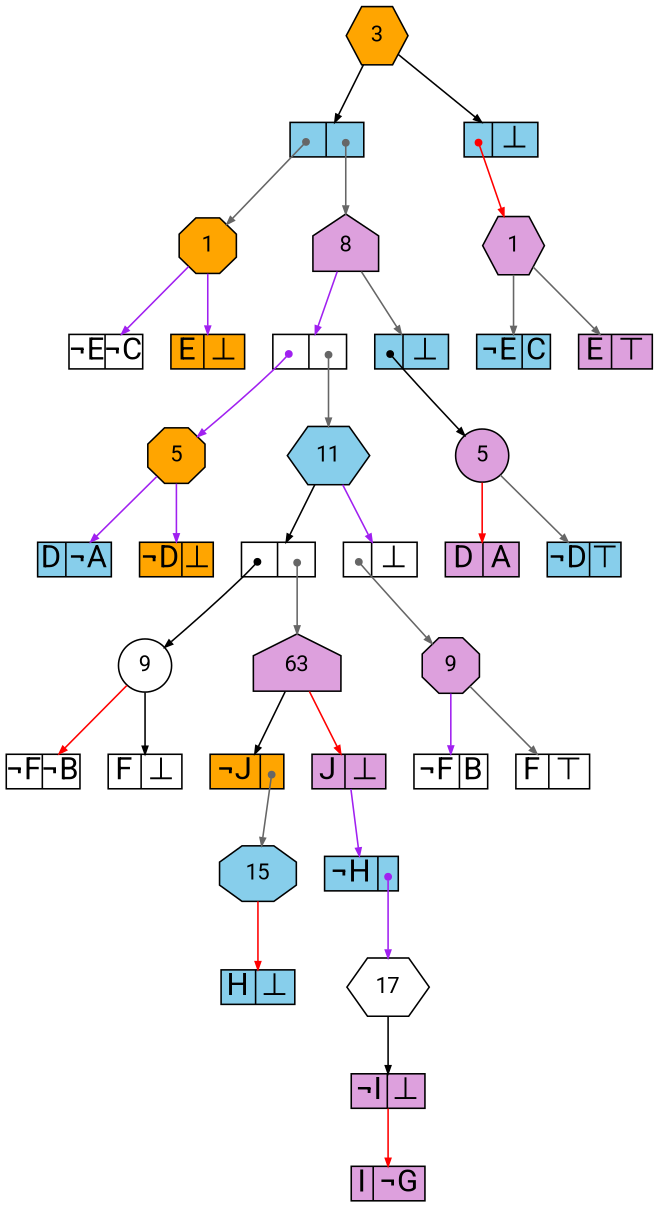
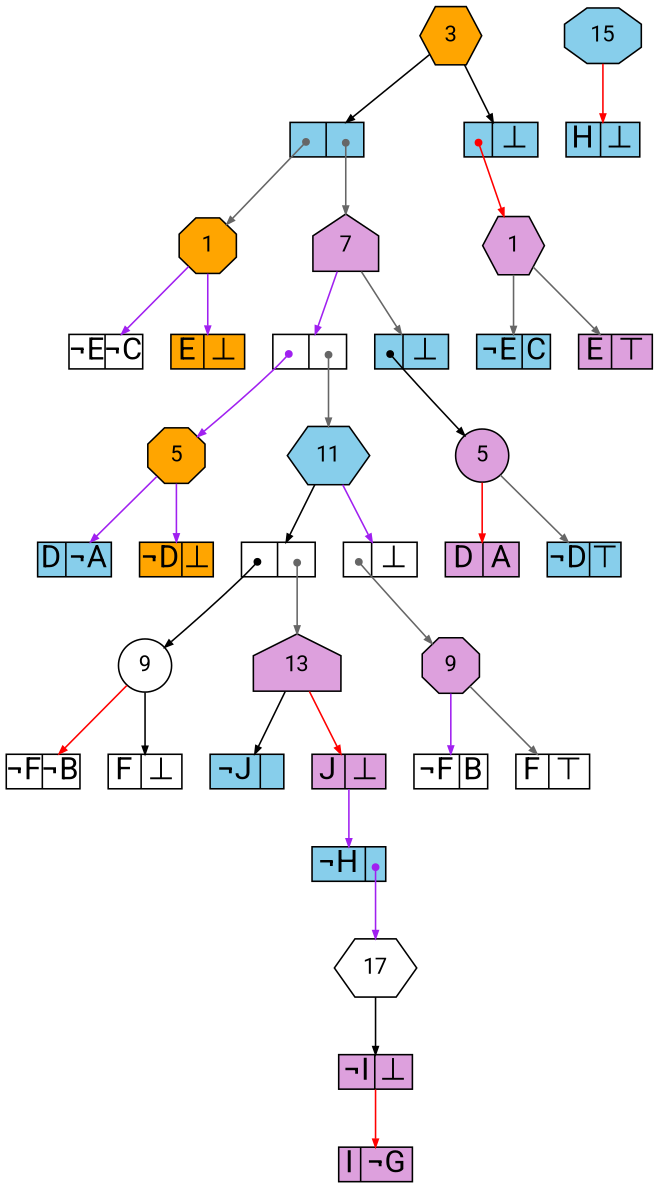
(346, 246) -> (346, 246)
(297, 666) -> (297, 666)
(247, 772) -> (247, 772)
(267, 808) -> none
